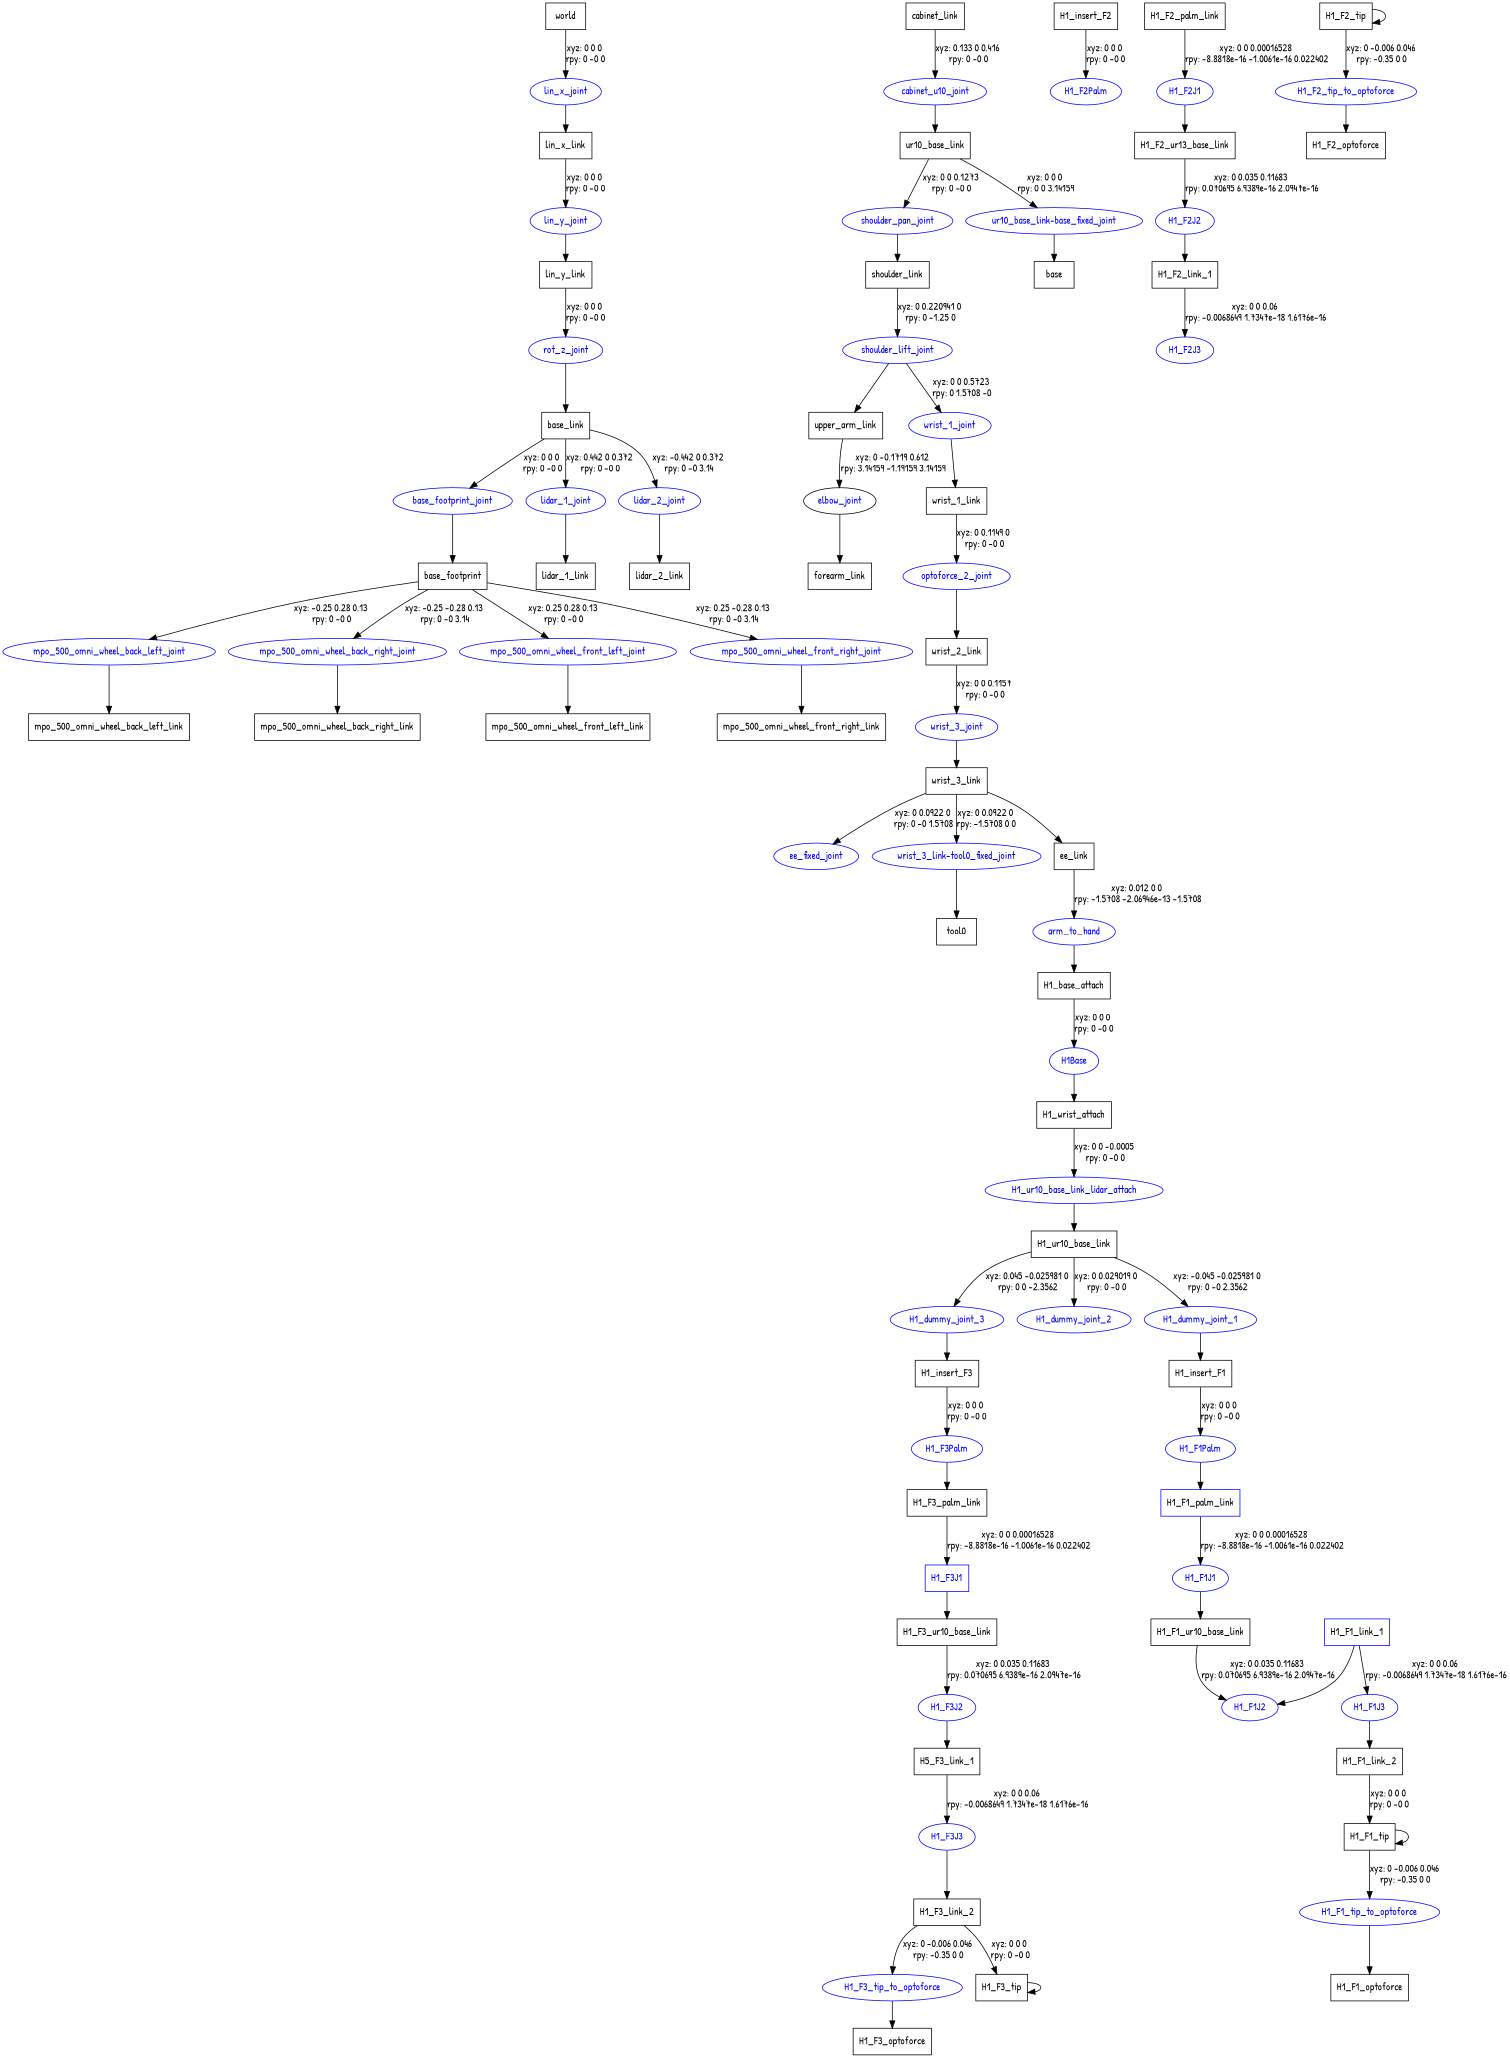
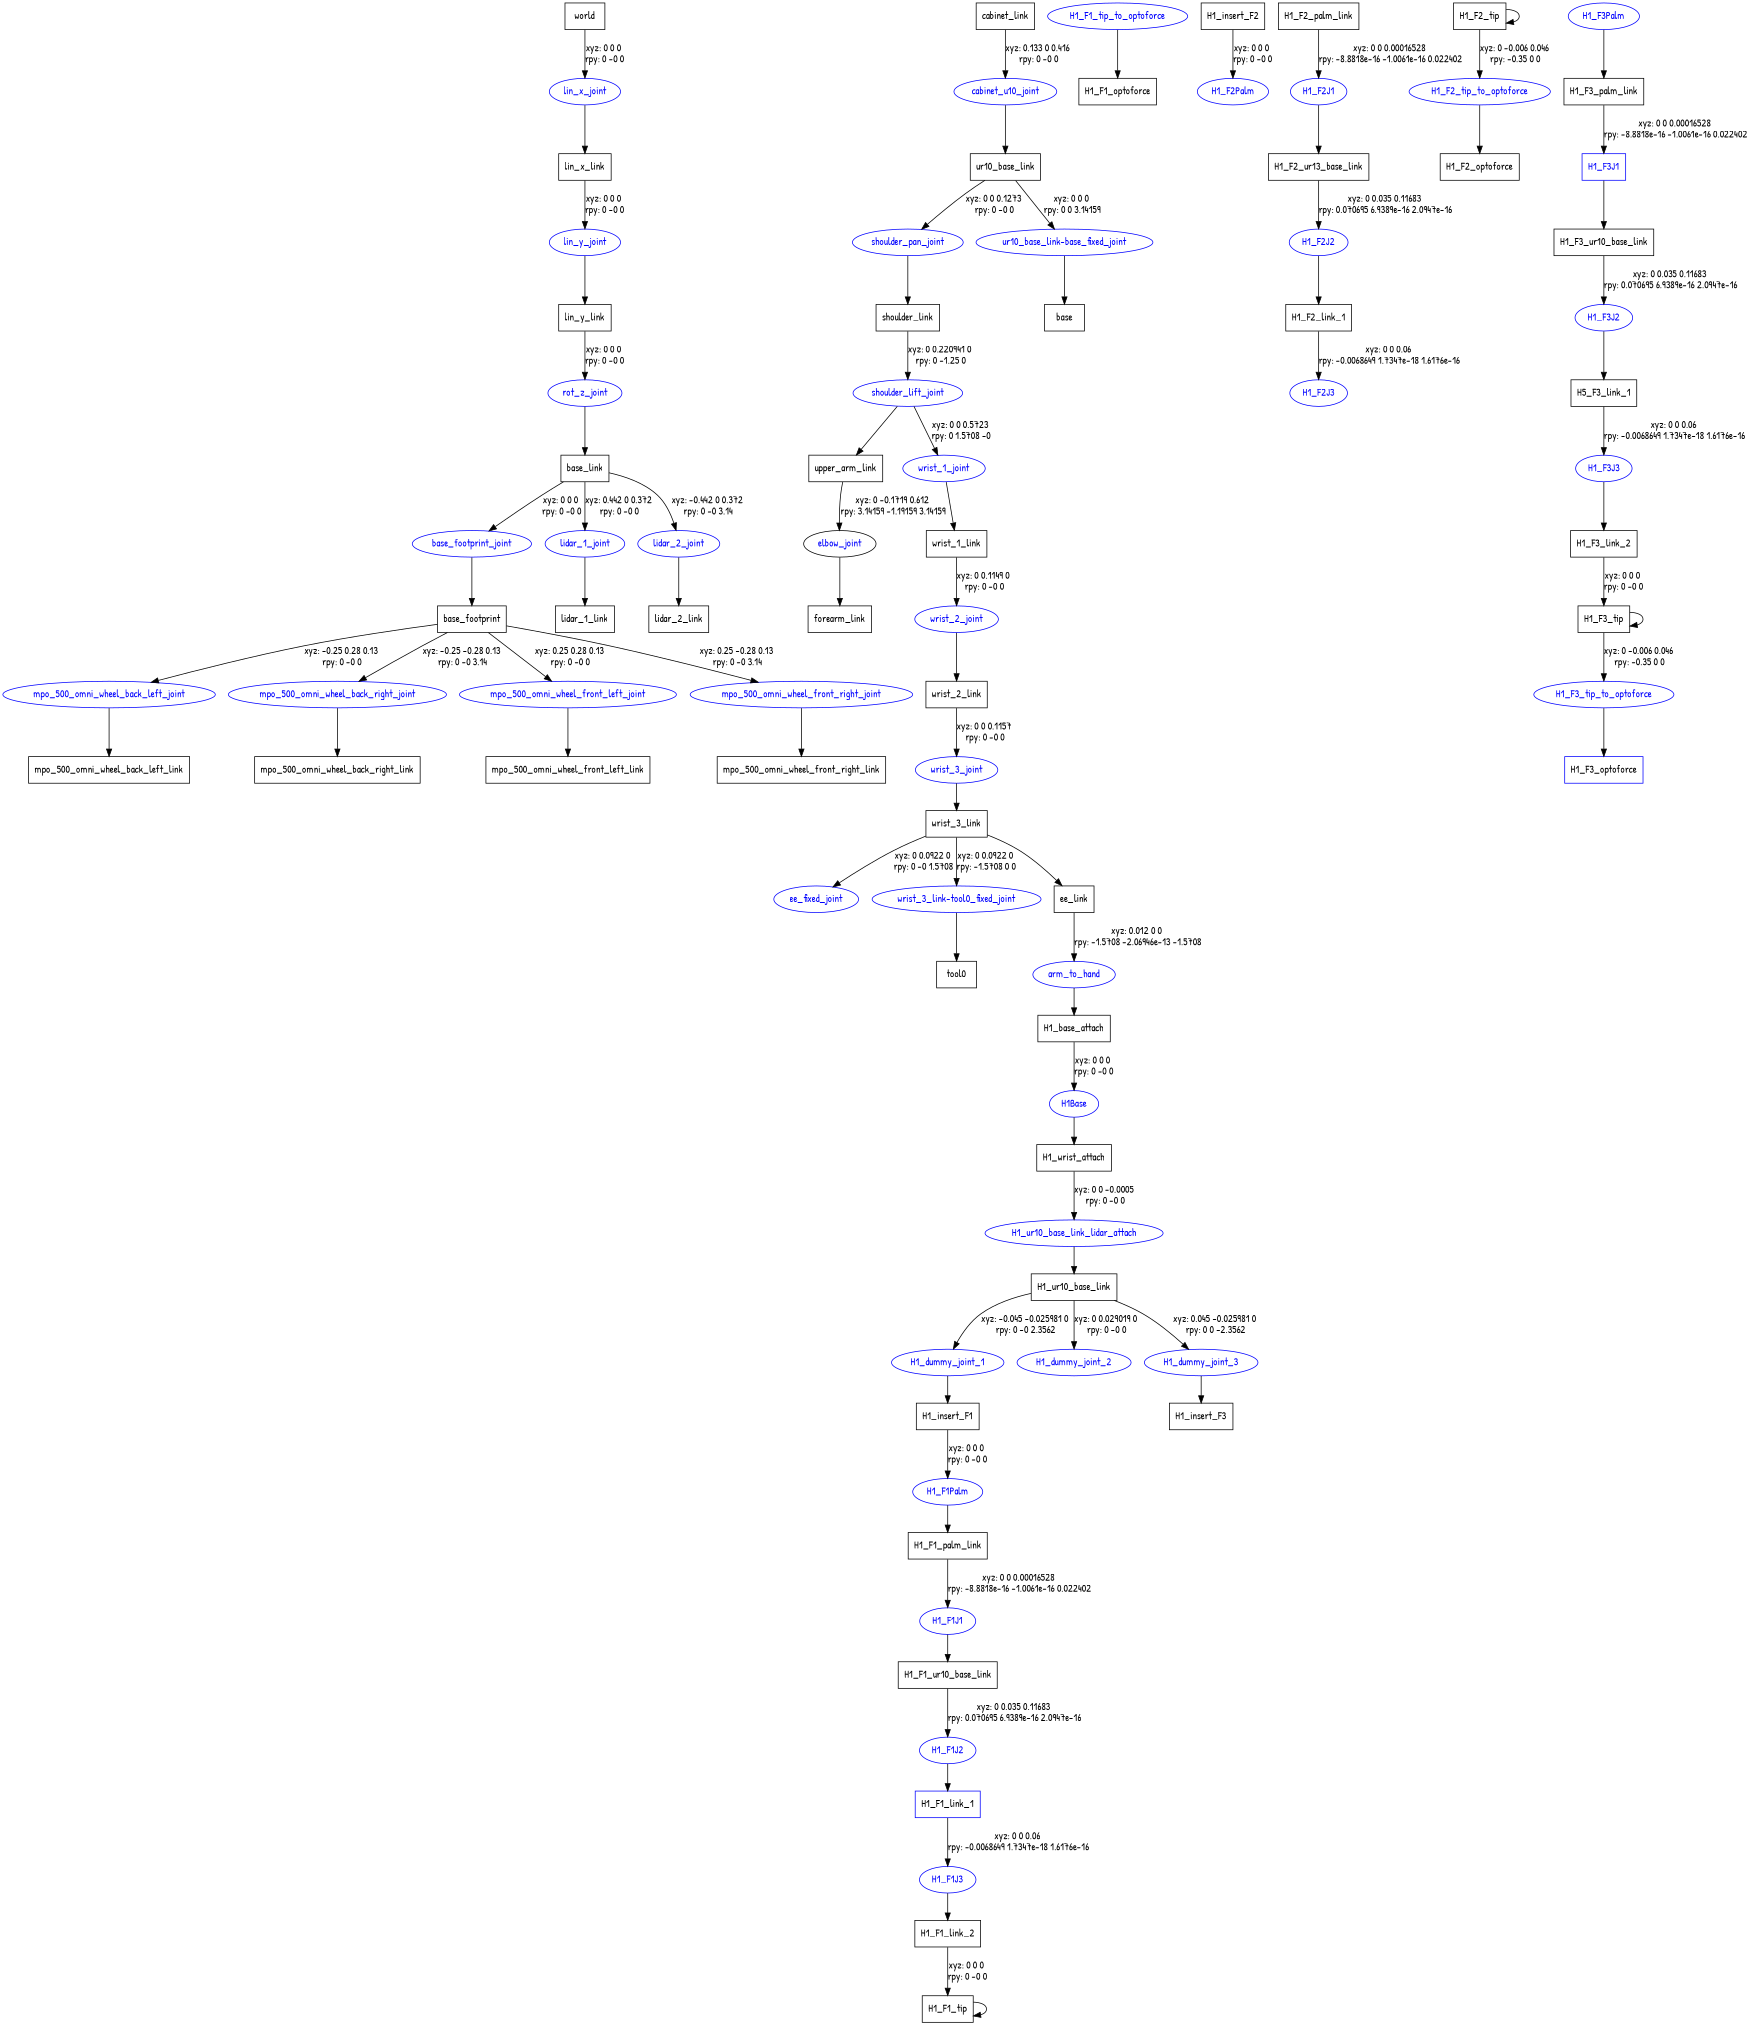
(957, 576) -> (957, 619)
(947, 1408) -> none
(1200, 1503) -> (948, 1546)
(1329, 1685) -> (948, 1774)
(1370, 1871) -> none
(900, 1943) -> (1604, 653)
(892, 2042) -> (1604, 770)
